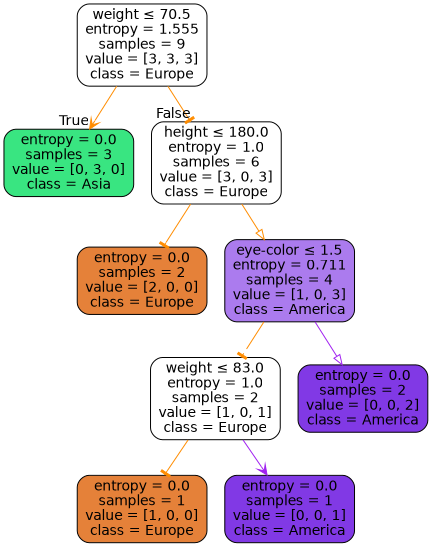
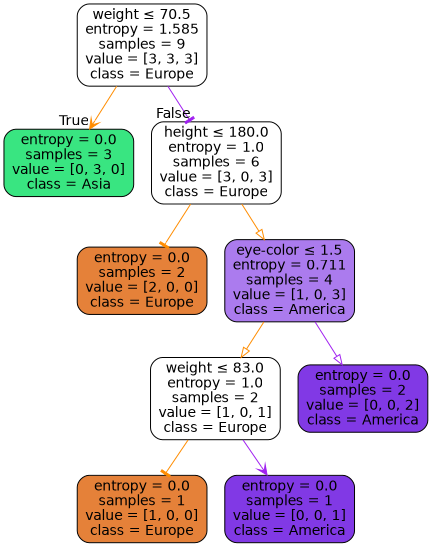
(142, 30) -> (142, 30)
(178, 102) -> (178, 102)
(255, 335) -> (255, 335)
